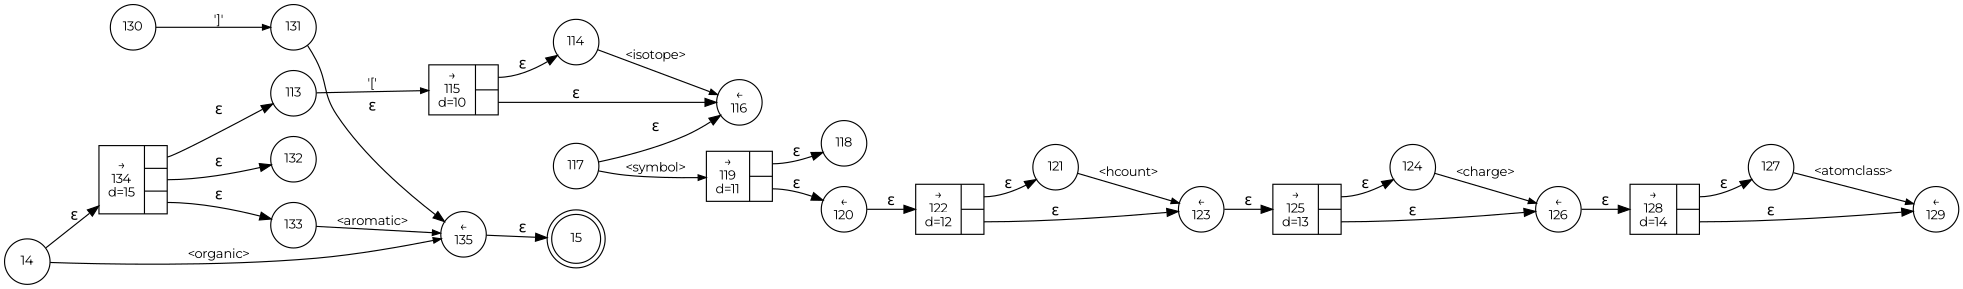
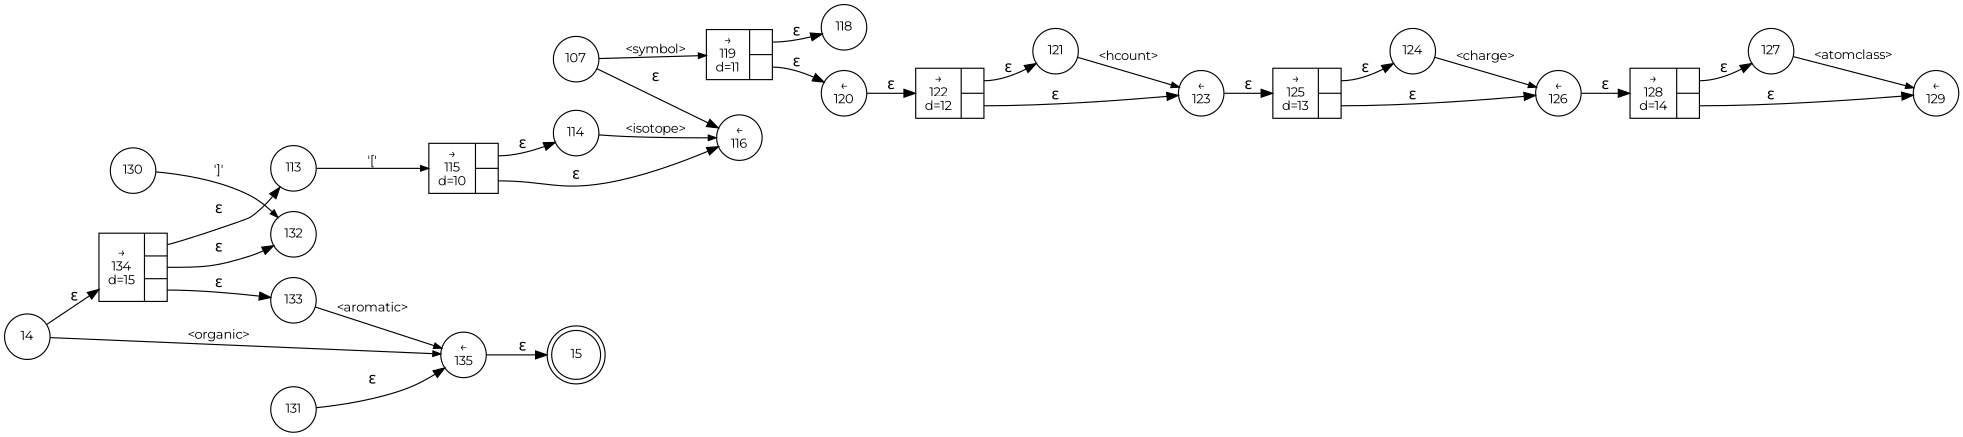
(209, 27) -> (217, 183)
(576, 166) -> (576, 59)
